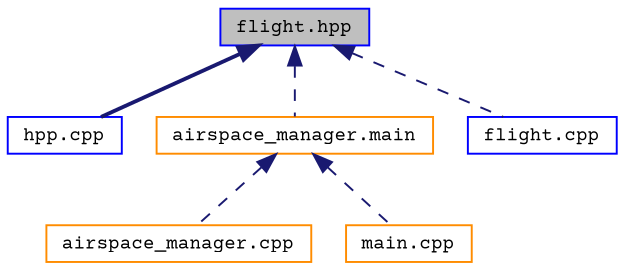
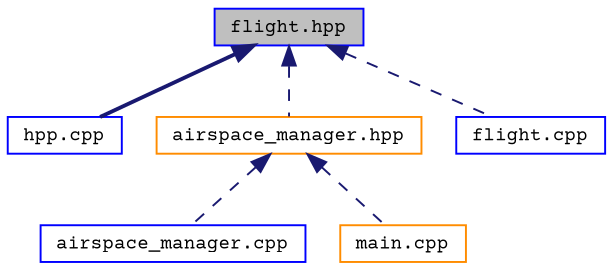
(295, 135) -> (289, 135)
(179, 244) -> (173, 244)
